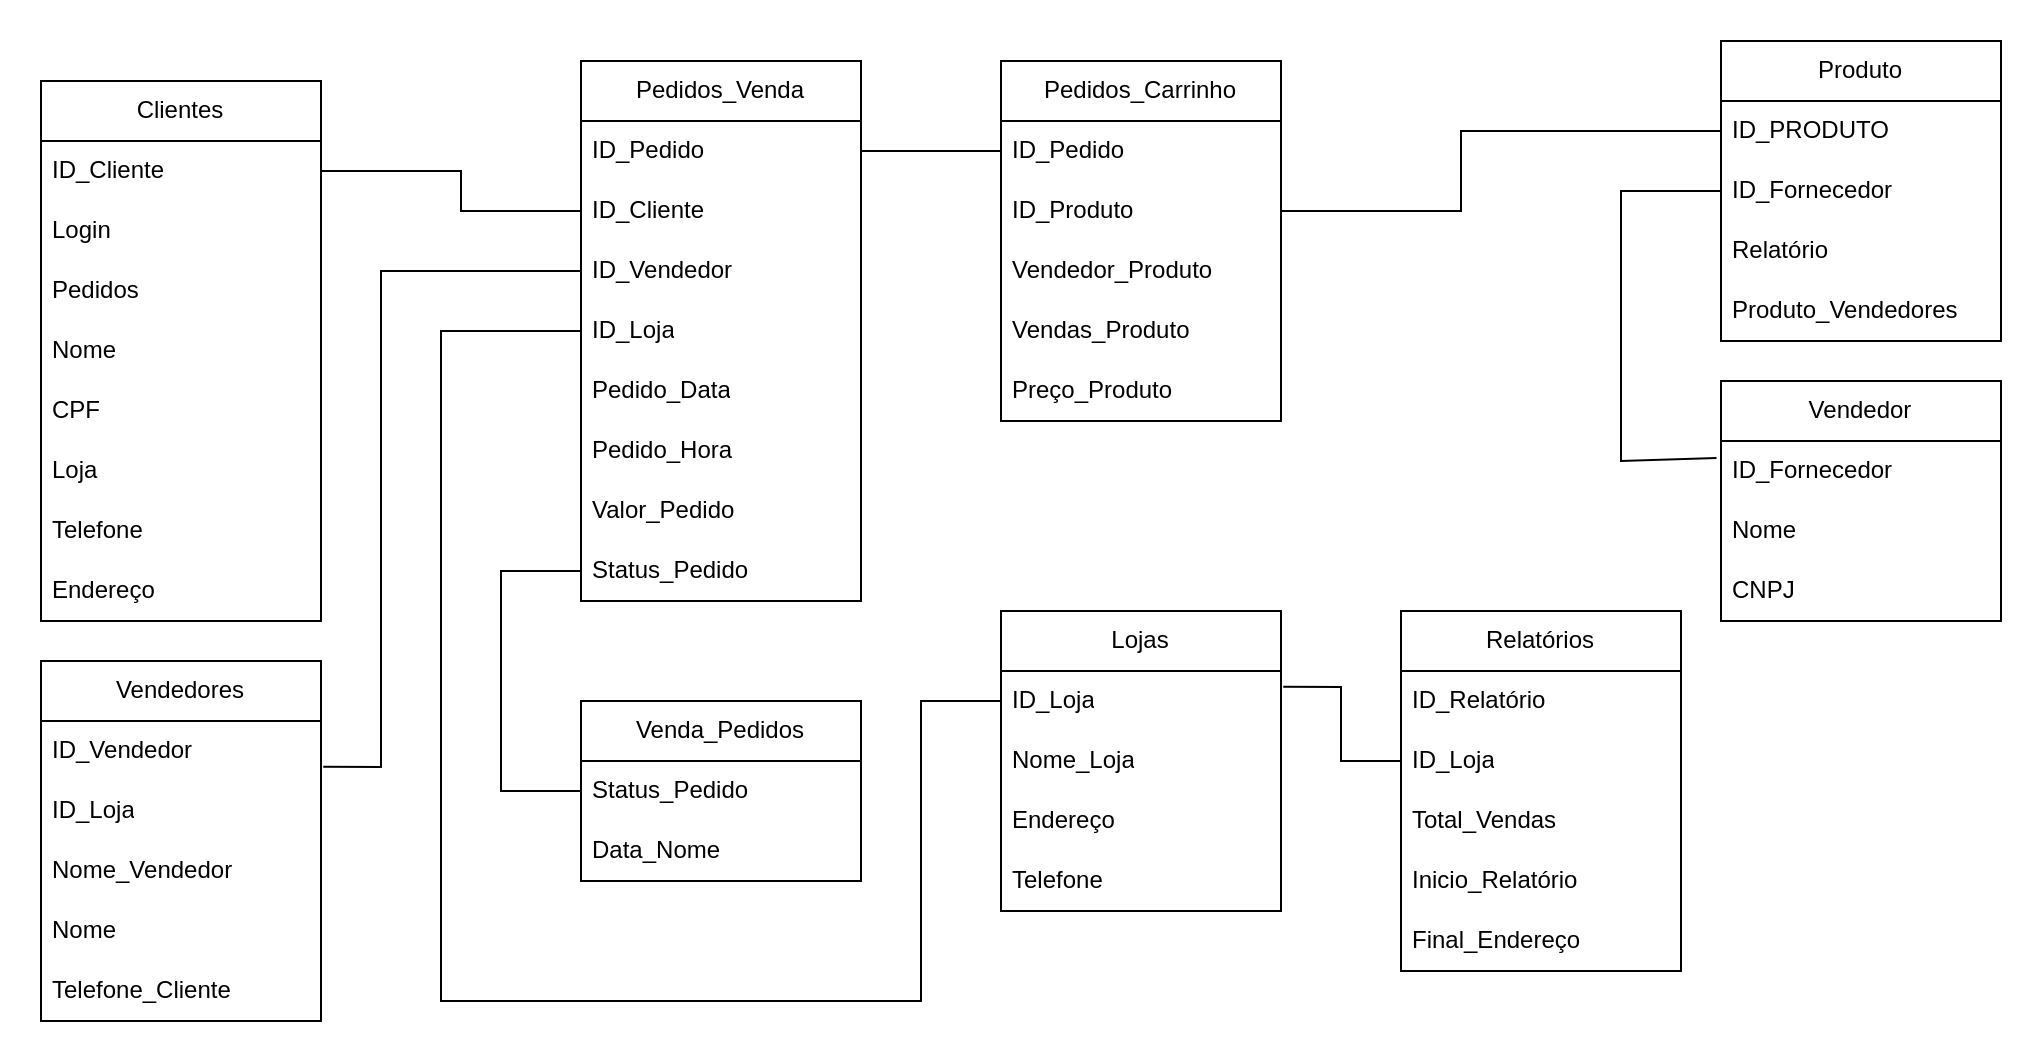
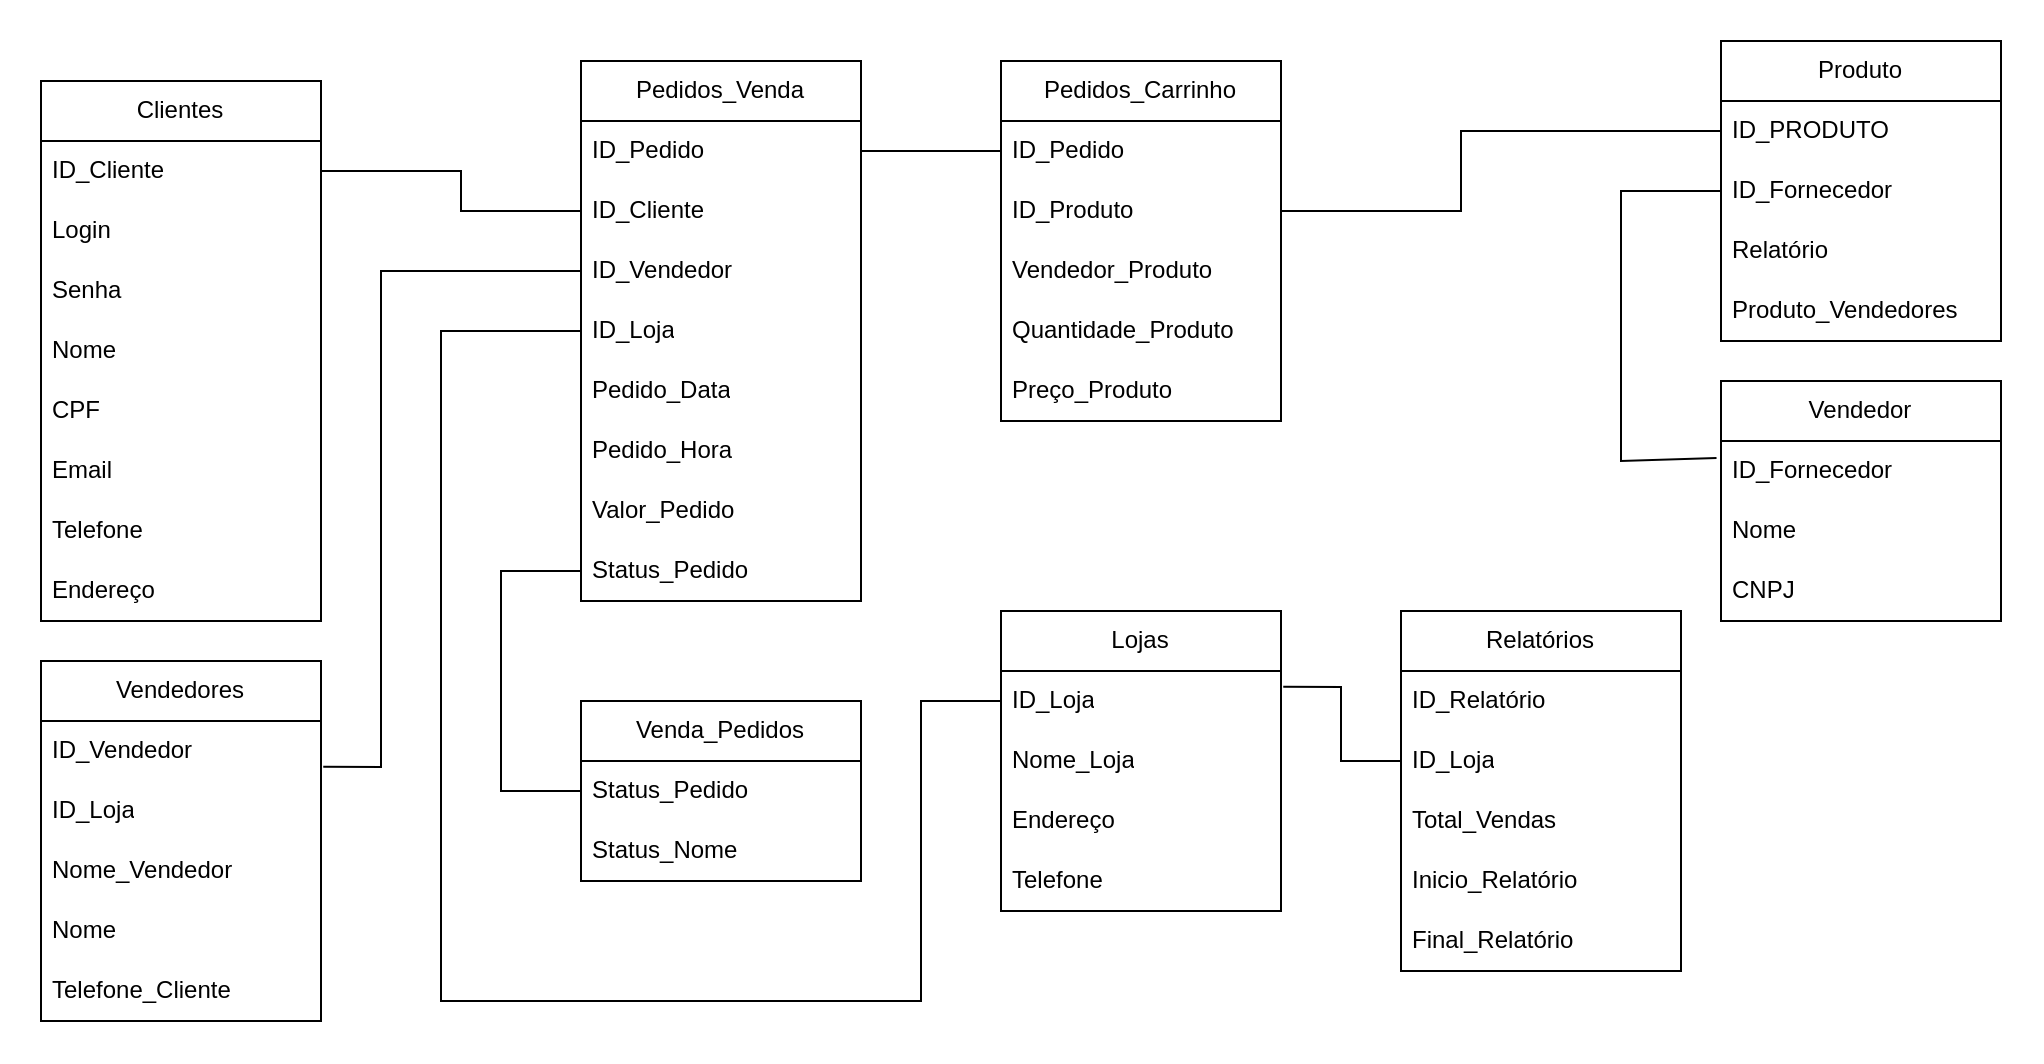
(97, 291) -> (87, 291)
(1107, 331) -> (1131, 331)
(80, 471) -> (80, 471)
(653, 851) -> (667, 851)
(1501, 941) -> (1501, 941)
